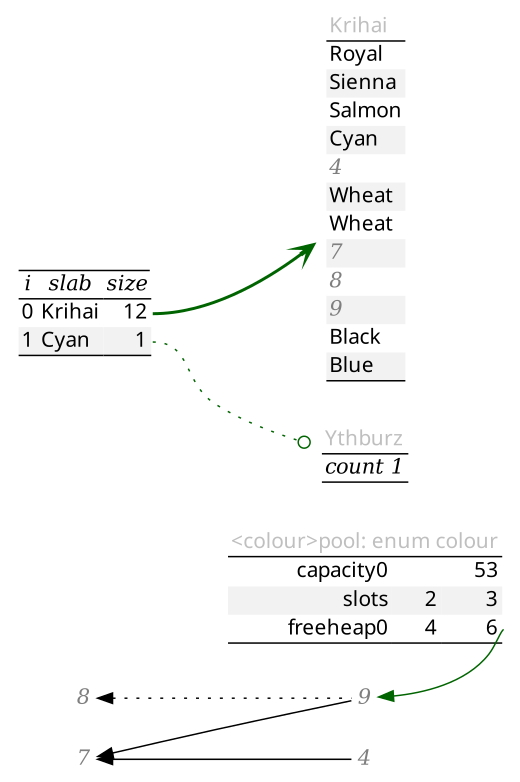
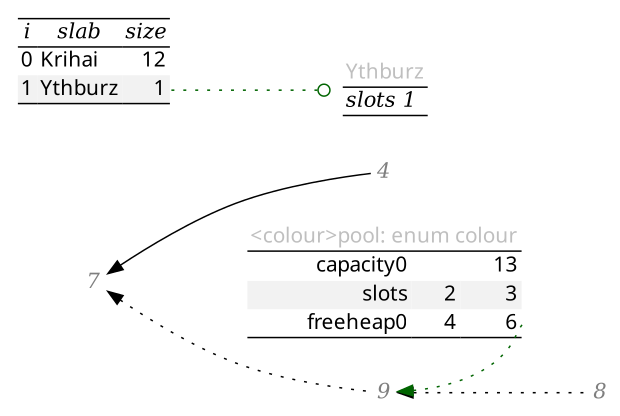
(365, 199) -> none
(66, 341) -> (80, 89)
(365, 467) -> (382, 101)
(487, 571) -> (506, 265)
(459, 678) -> (478, 373)
(232, 698) -> (500, 393)
(232, 726) -> (239, 364)
